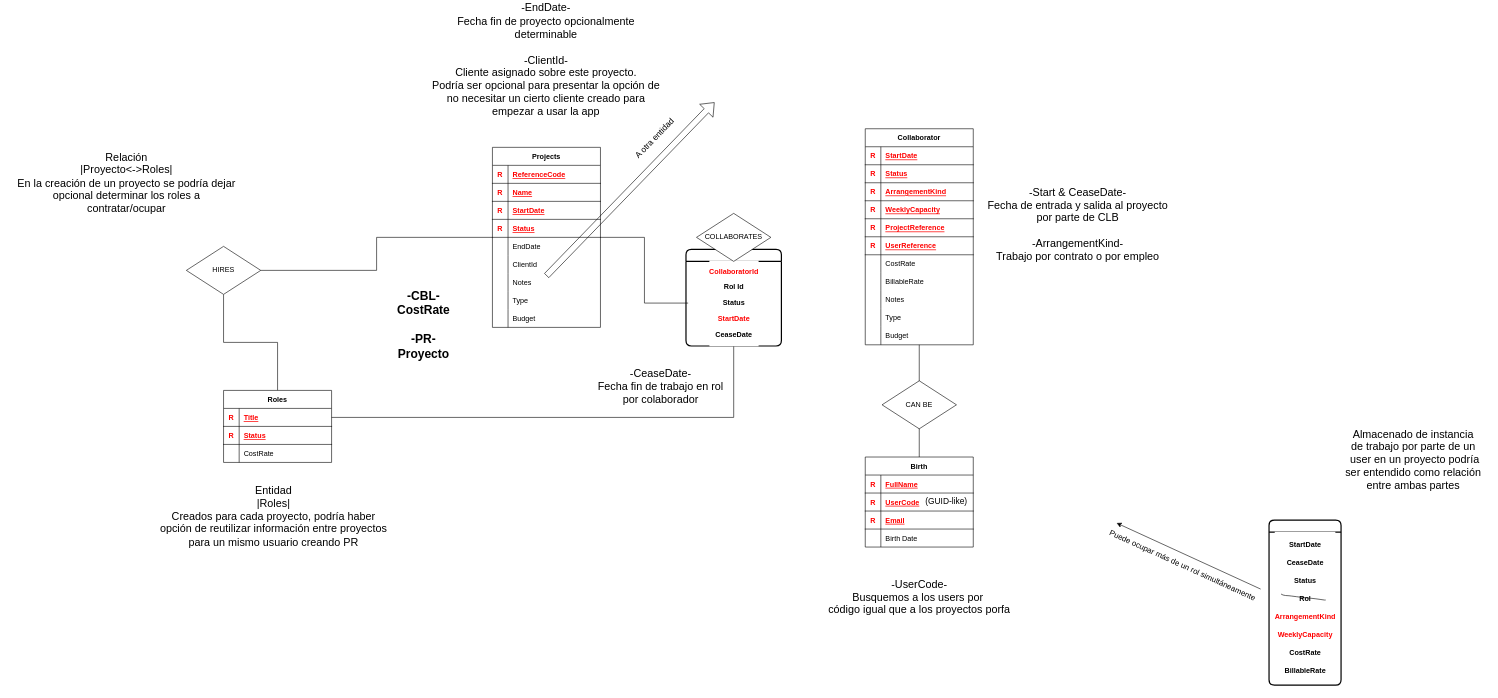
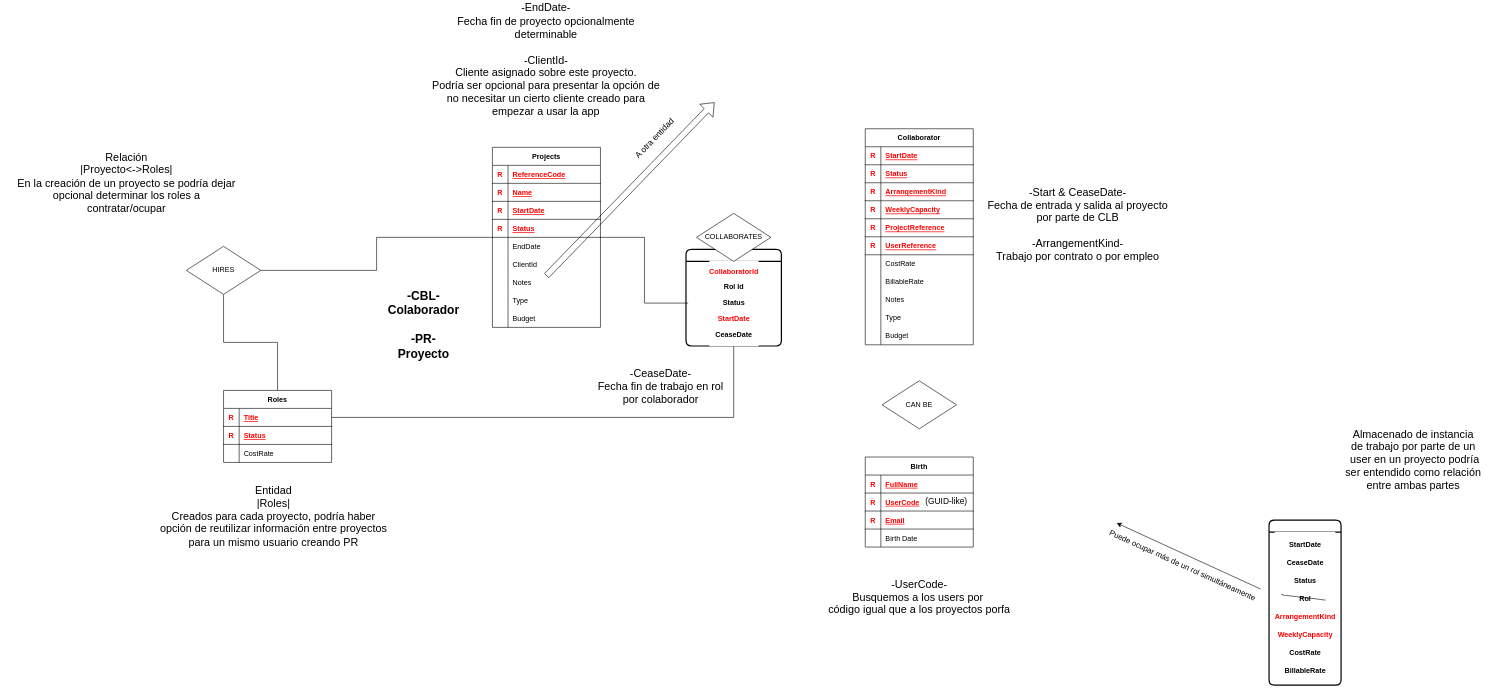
(424, 324) -> (424, 324)
(919, 364) -> none
